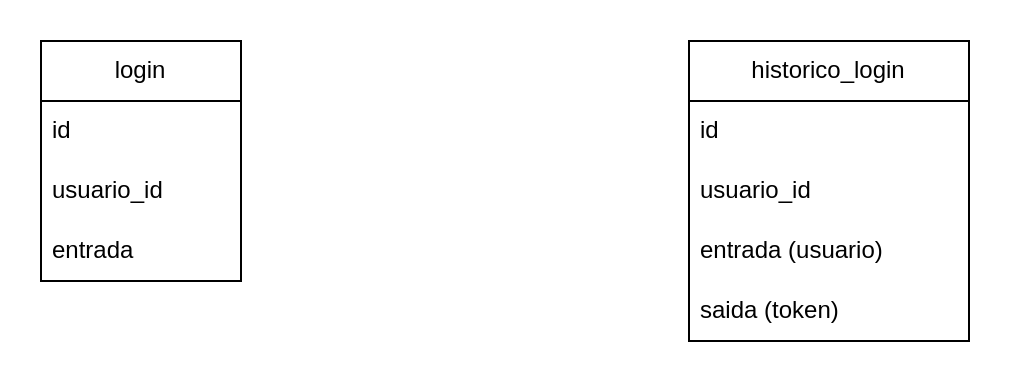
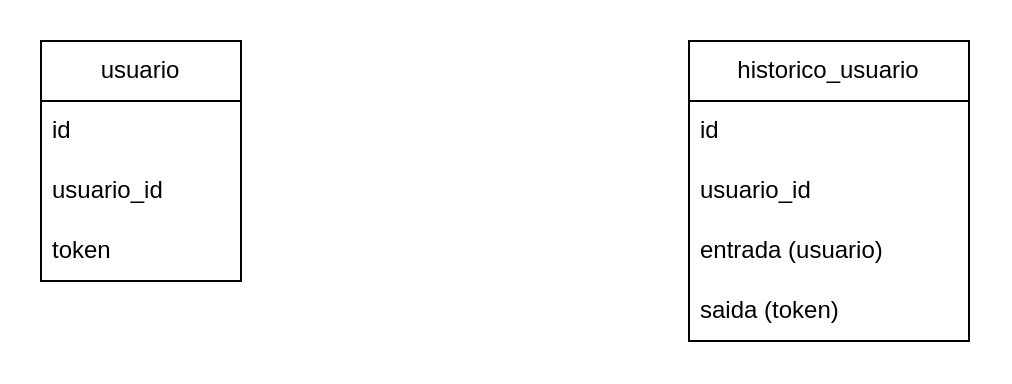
(141, 71) -> (141, 71)
(829, 71) -> (829, 71)
(100, 251) -> (87, 251)
